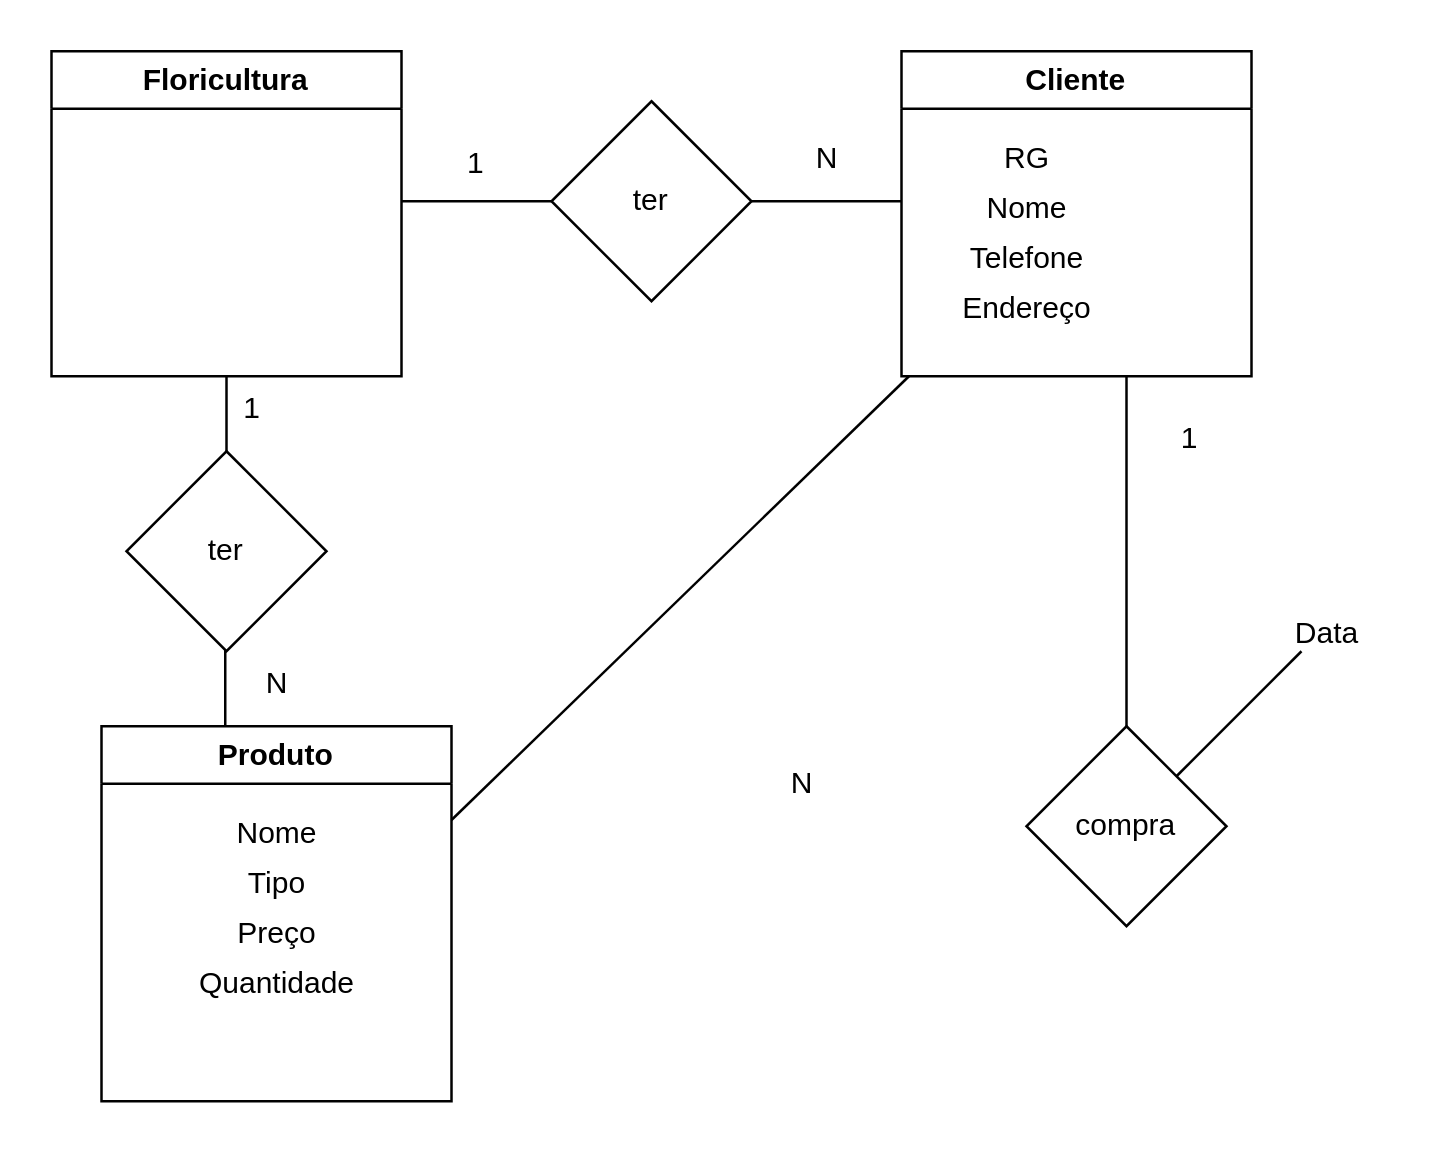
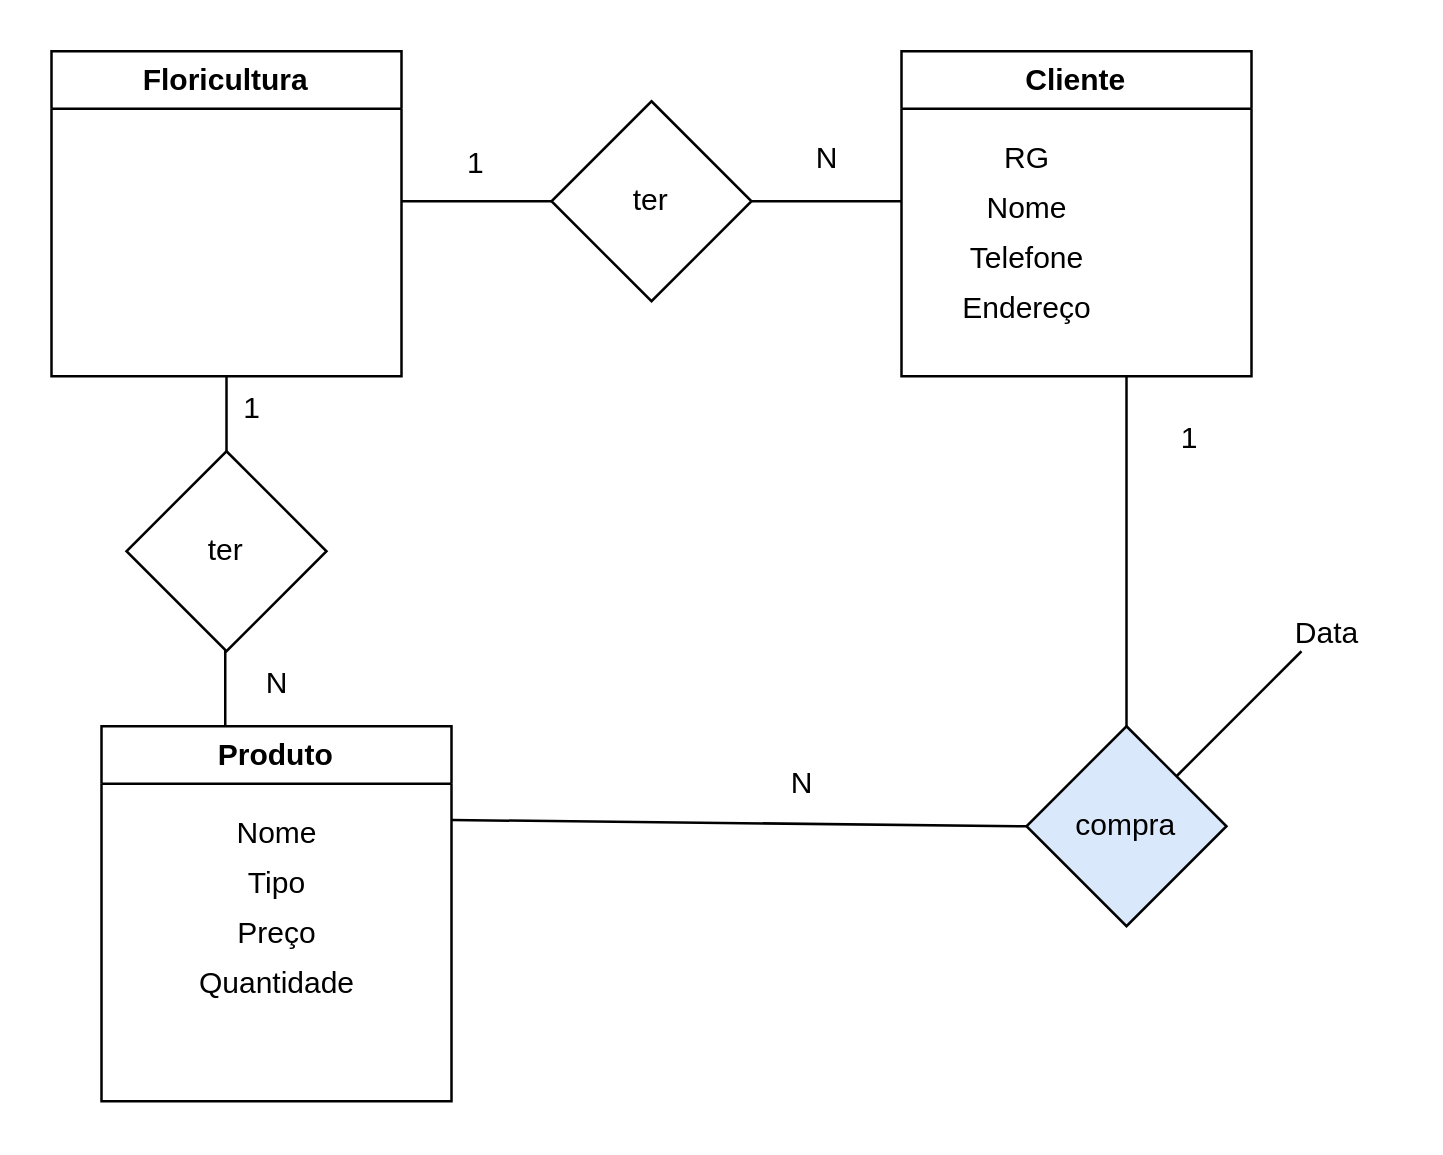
(679, 599) -> (740, 823)
(1126, 826) -> (1126, 826)
